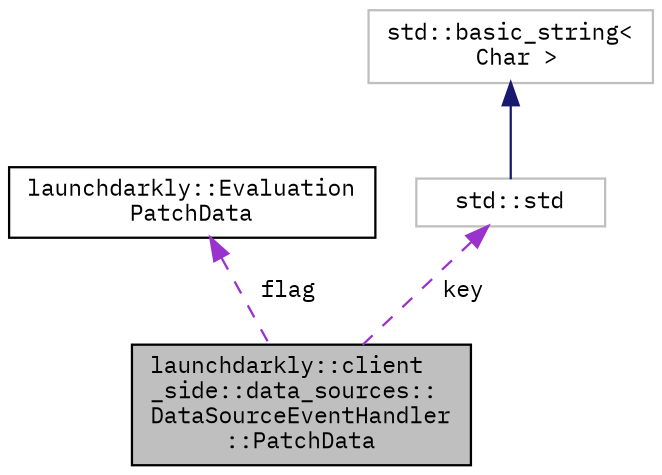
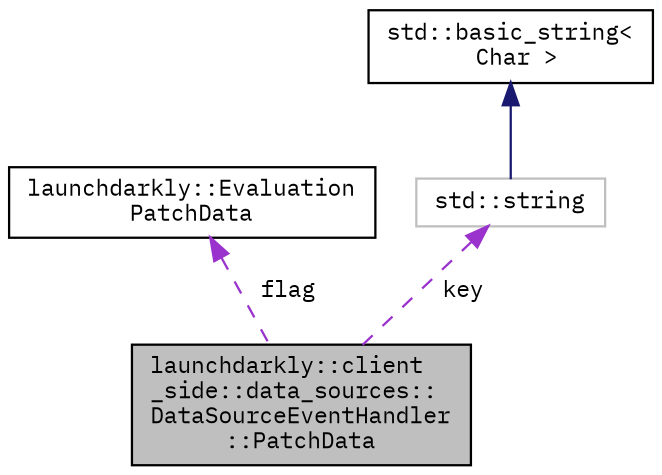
(511, 47) -> (511, 47)
(511, 202) -> (511, 202)
